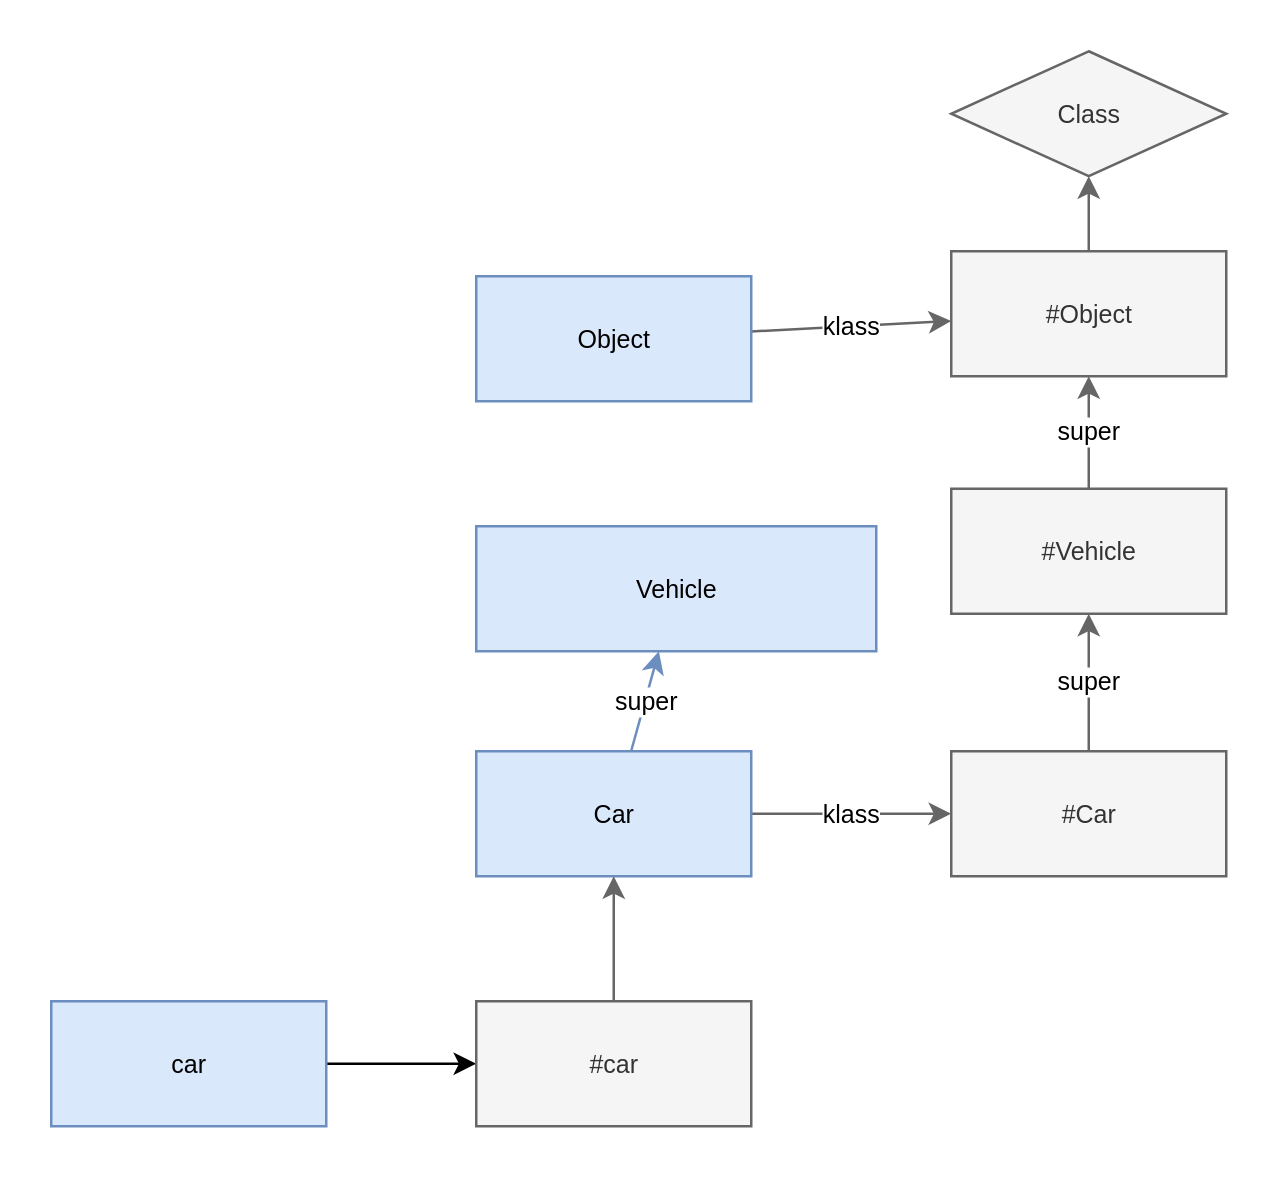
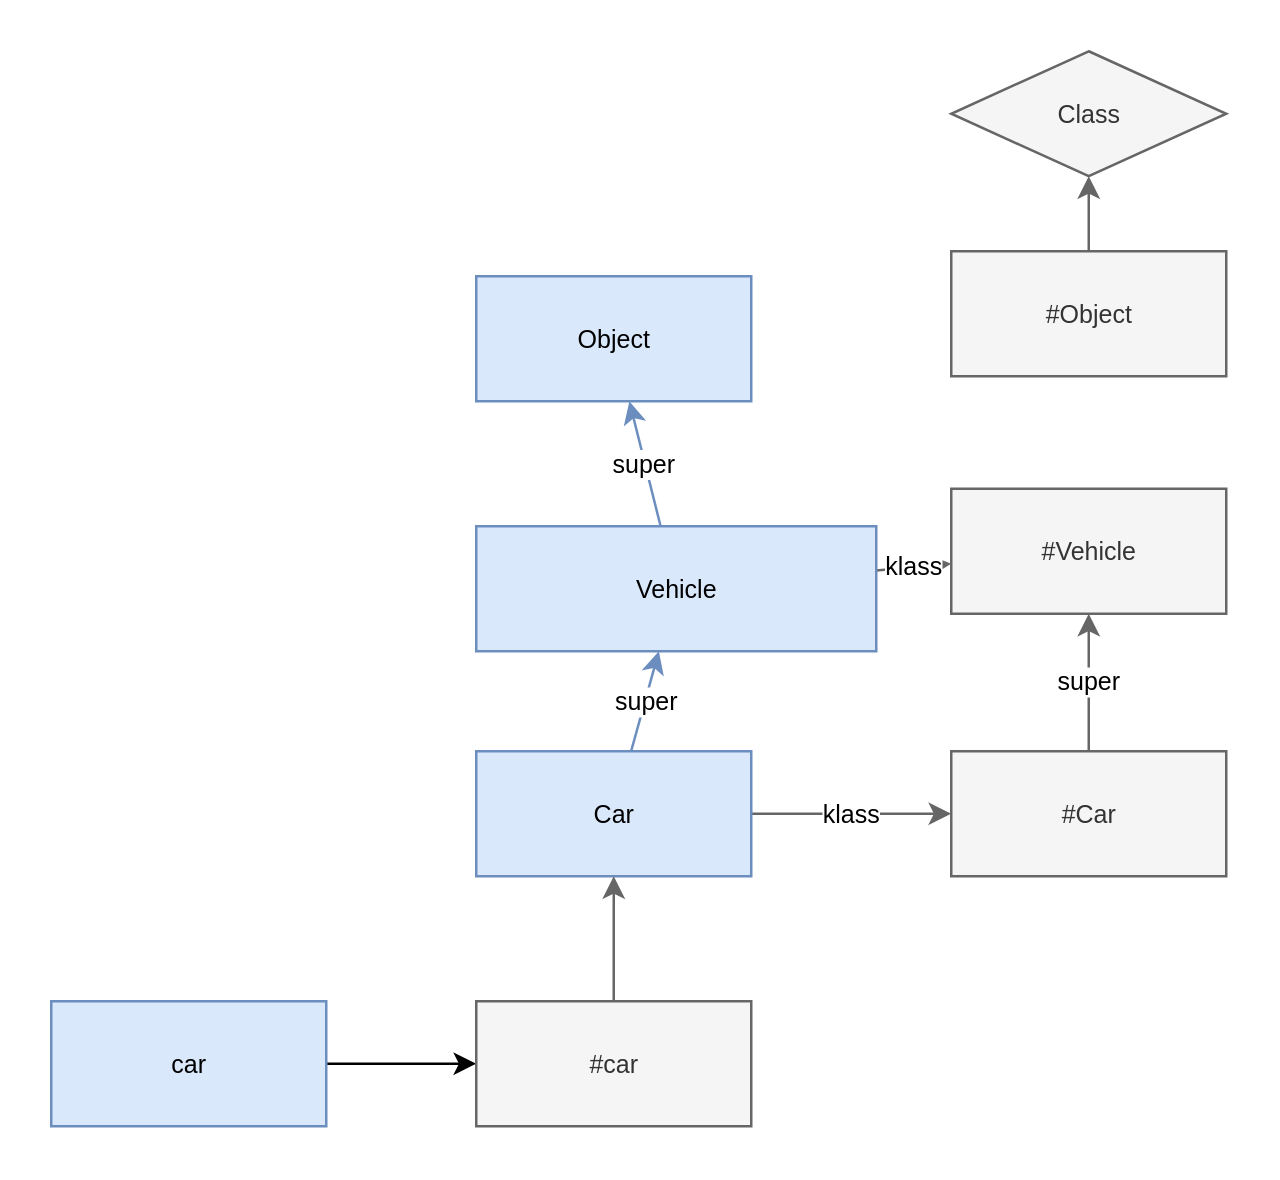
(843, 327) -> none
(1089, 440) -> none
none -> (647, 471)
none -> (905, 568)
